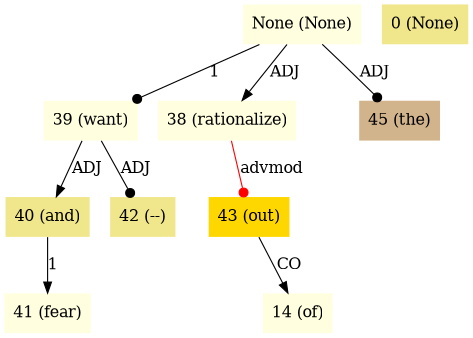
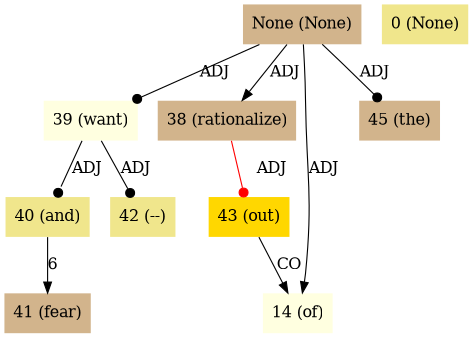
(302, 24) -> (302, 24)
(215, 73) -> (215, 73)
(227, 121) -> (227, 121)
none -> (308, 163)
(72, 164) -> (72, 164)
(272, 169) -> (272, 169)
(53, 265) -> (53, 265)
(48, 313) -> (48, 313)
